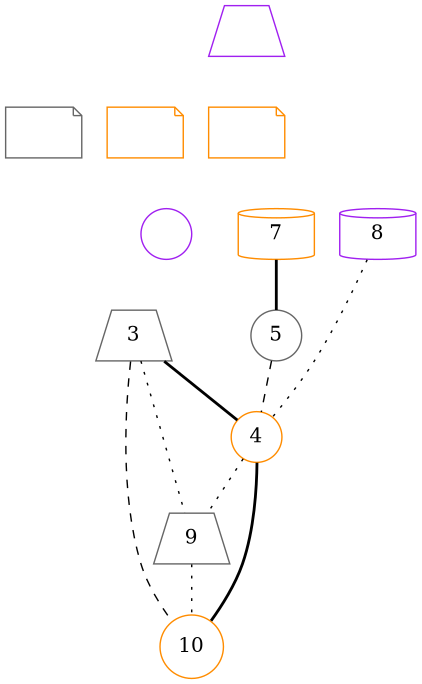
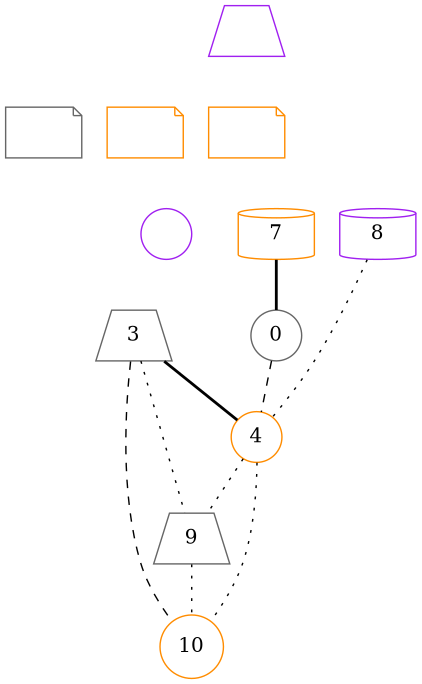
(276, 336) -> (276, 336)
(248, 546) -> (248, 546)
